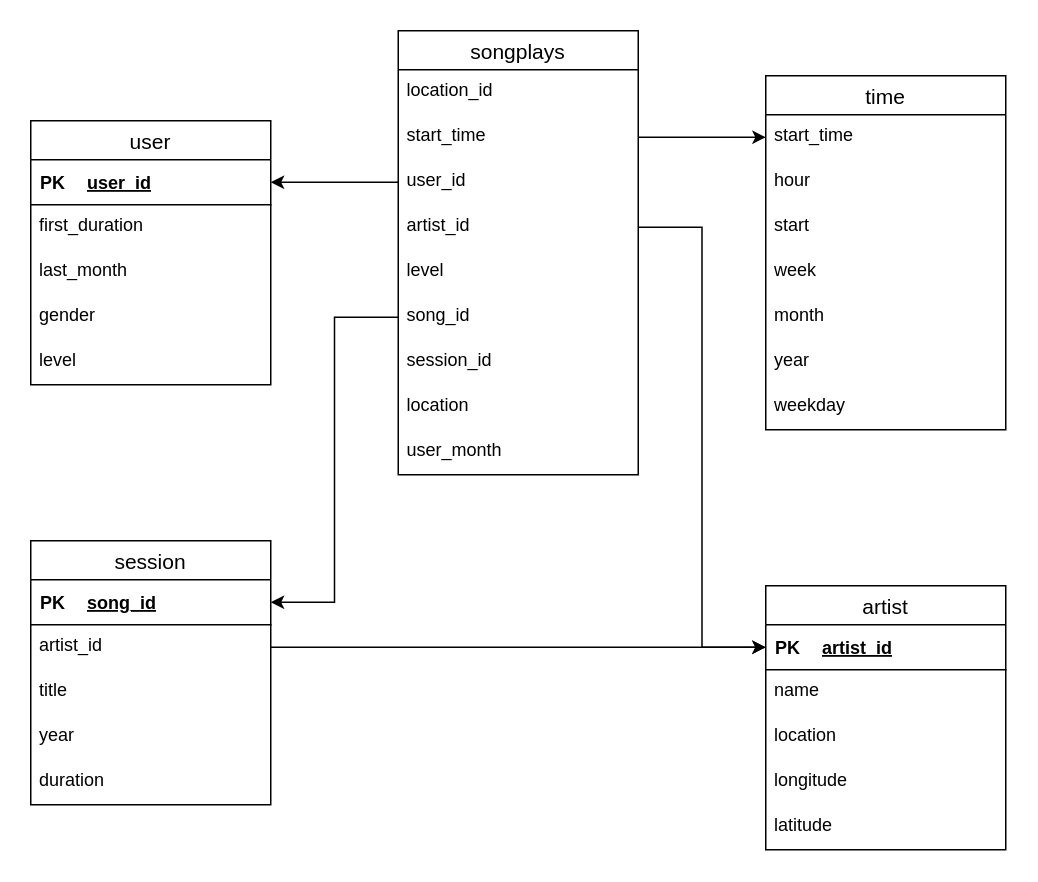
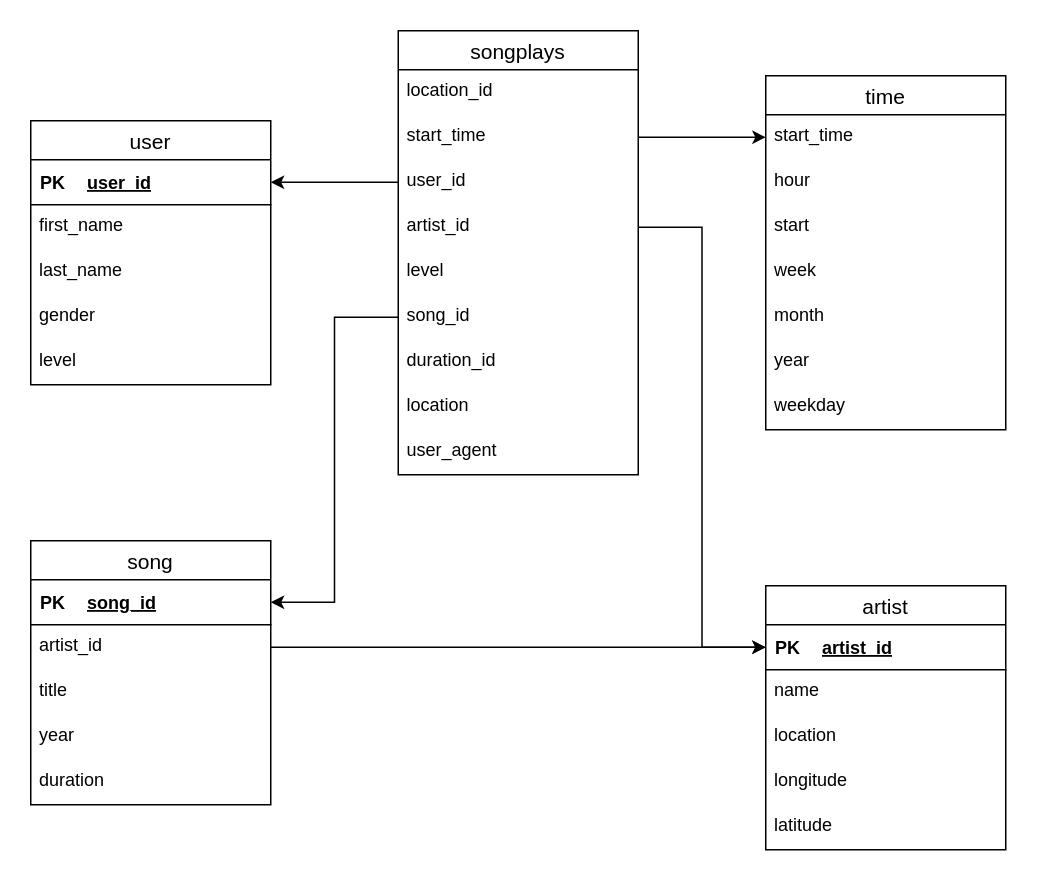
(105, 225) -> (87, 225)
(87, 270) -> (82, 270)
(452, 360) -> (457, 360)
(457, 450) -> (457, 450)
(150, 562) -> (150, 562)
